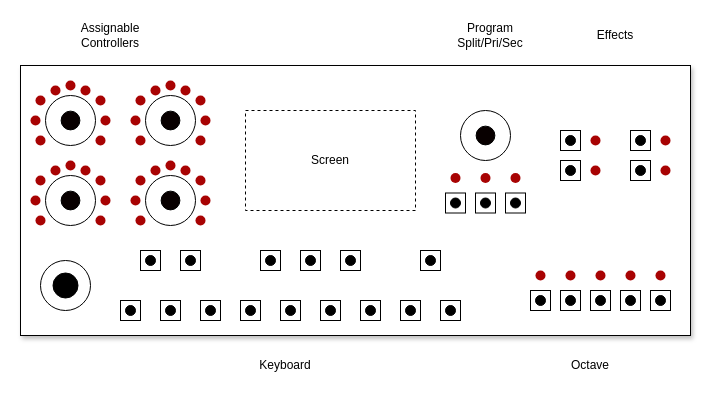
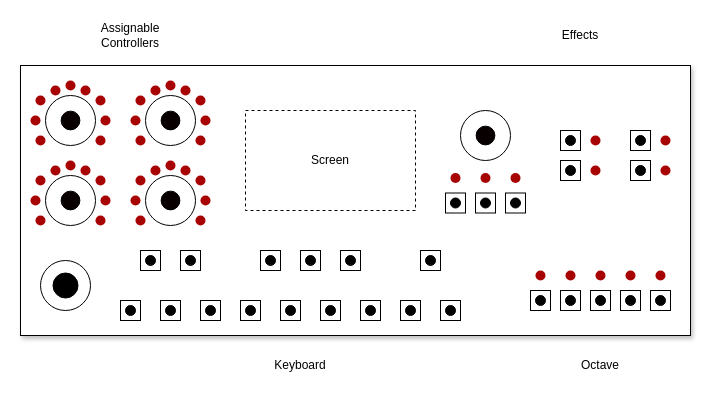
(111, 36) -> (131, 36)
(491, 36) -> none
(616, 36) -> (581, 36)
(286, 366) -> (301, 366)
(591, 366) -> (601, 366)
